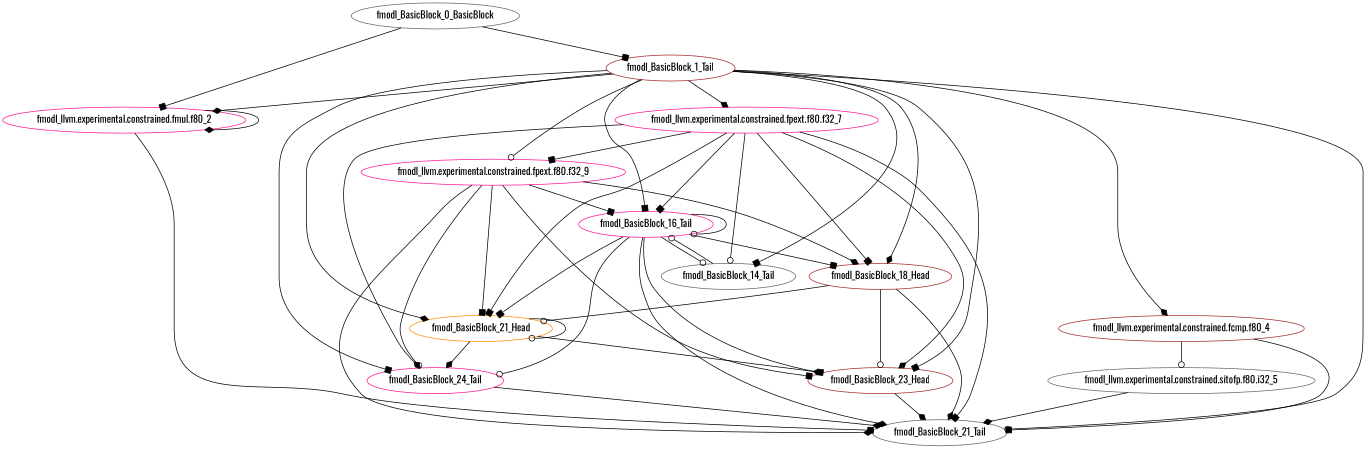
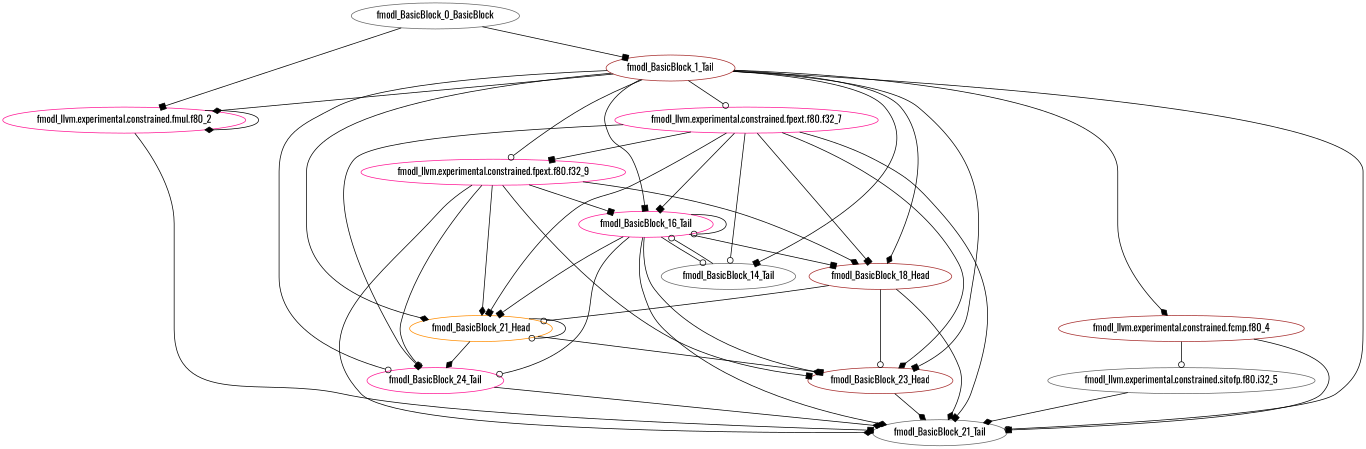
(704, 91) -> (706, 92)
(304, 124) -> (304, 125)
(378, 149) -> (377, 149)
(487, 247) -> (487, 246)
